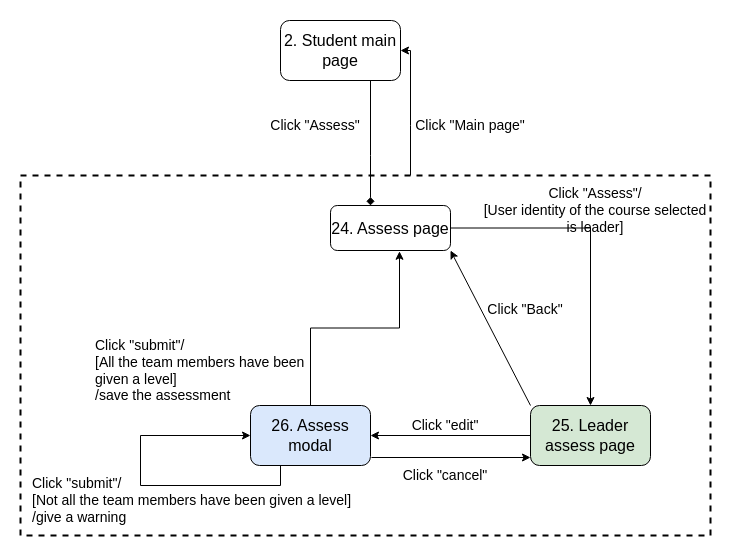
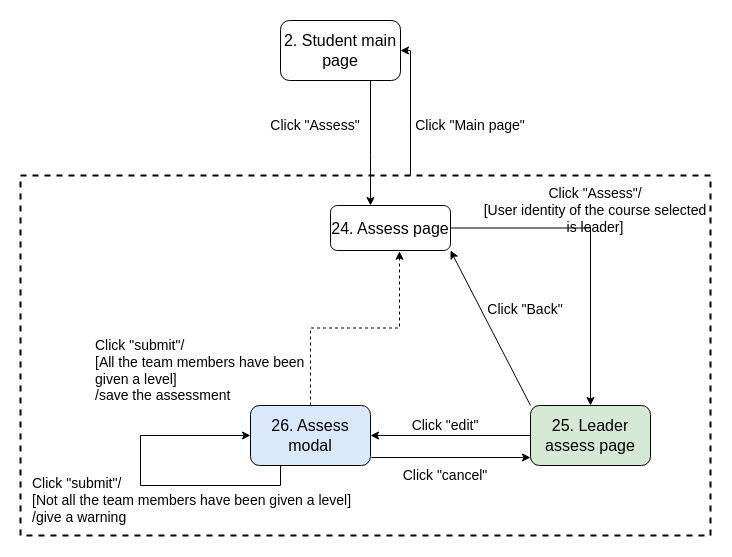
(371, 197) -> (371, 197)
(352, 328) -> (352, 328)
